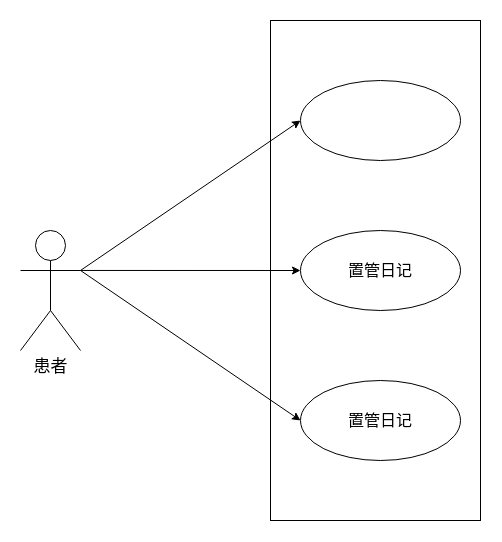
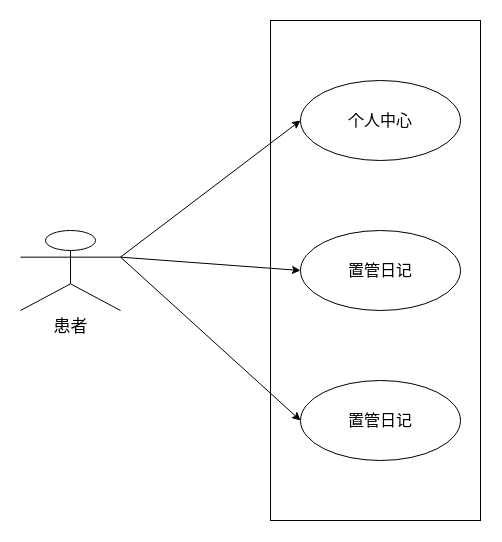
none -> (381, 121)
(51, 291) -> (71, 271)
